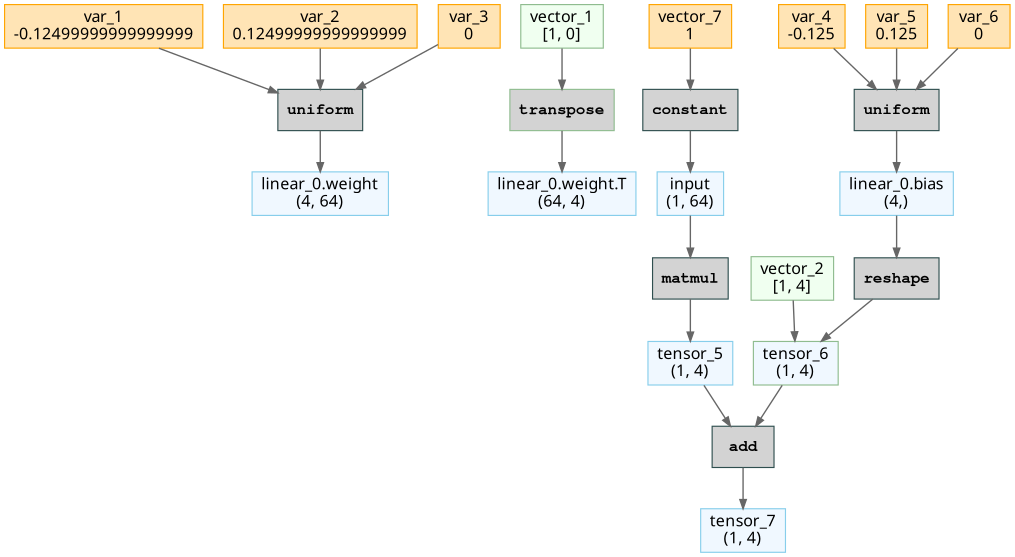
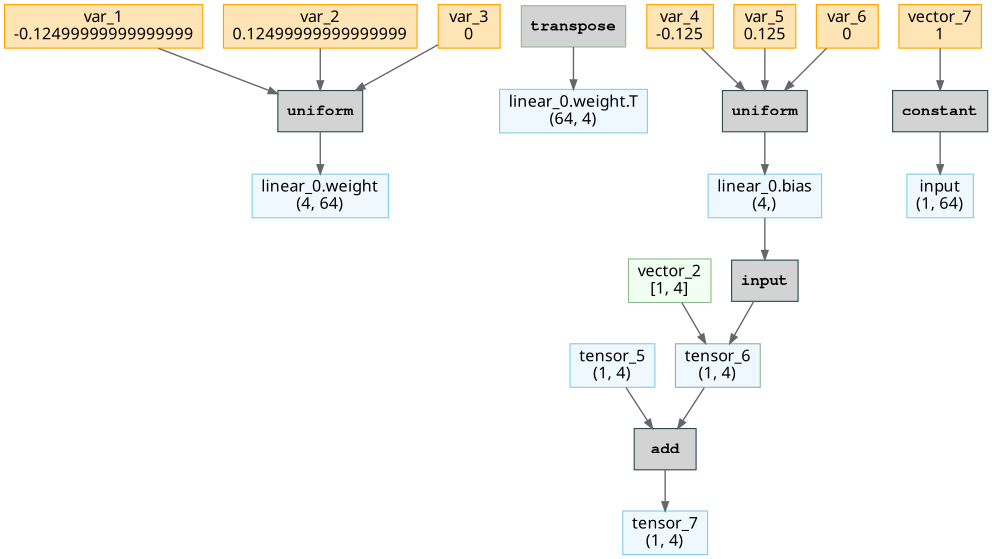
(562, 26) -> none
(690, 278) -> none
(897, 278) -> (765, 281)
